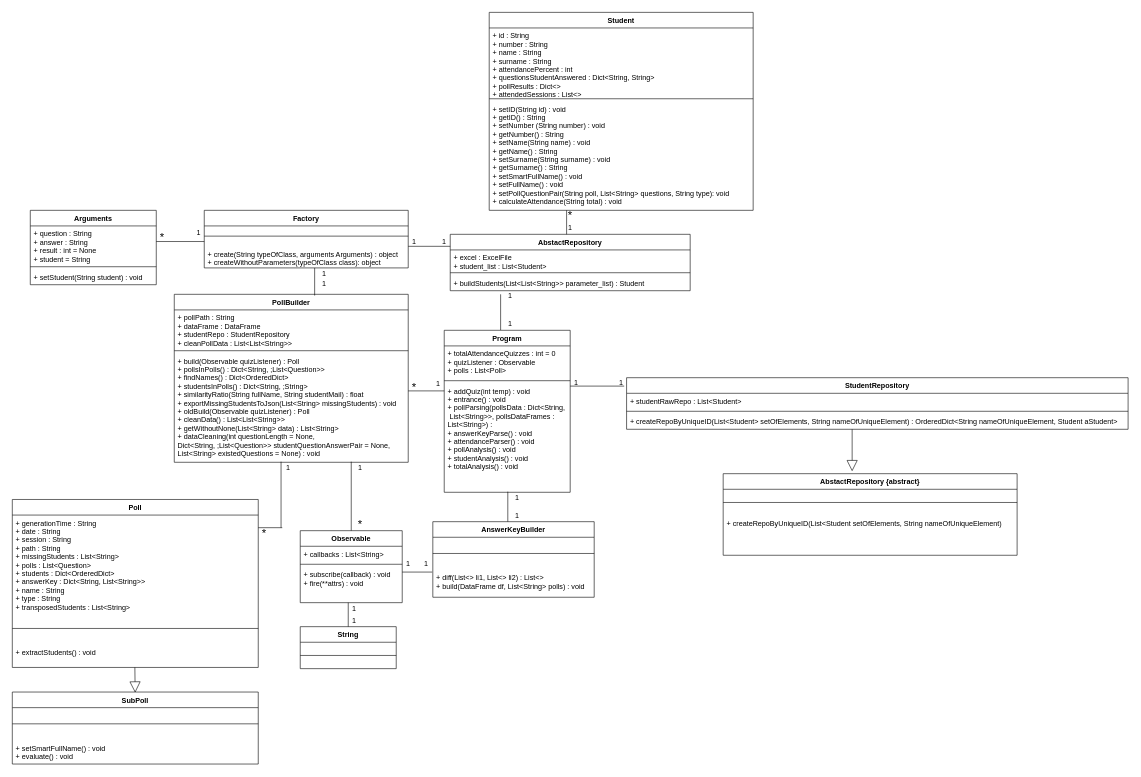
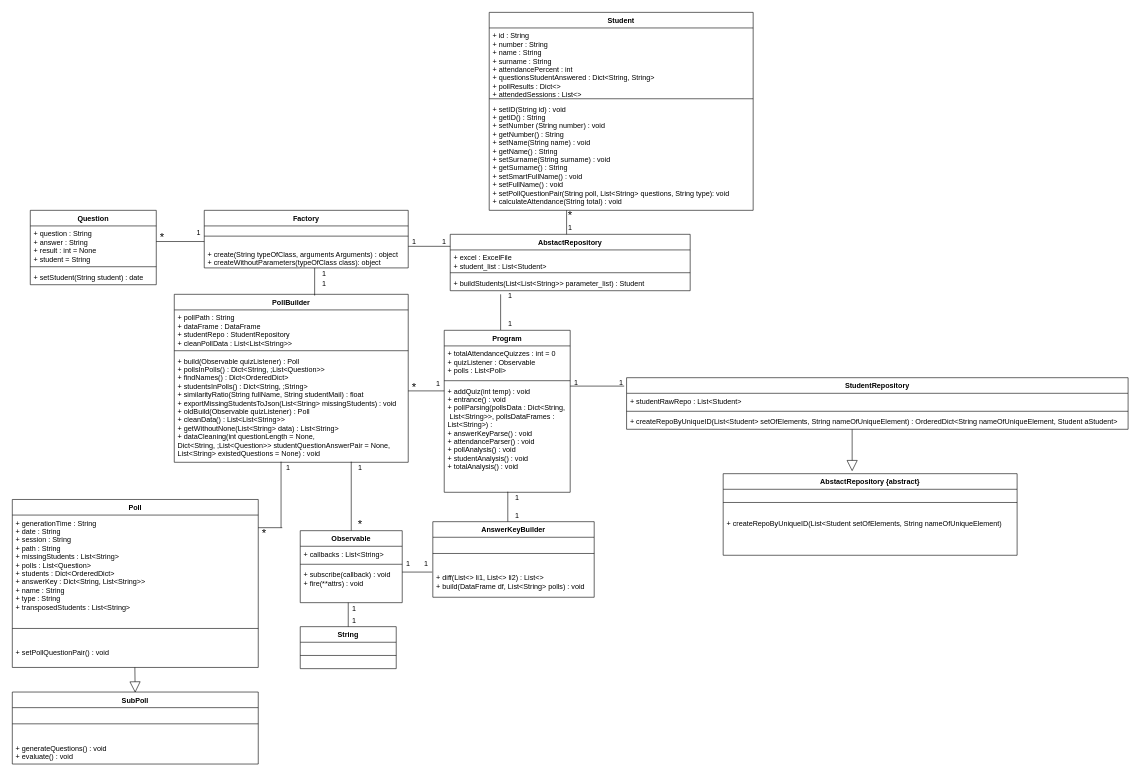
(93, 218) -> (93, 218)
(98, 277) -> (99, 277)
(63, 653) -> (68, 653)
(63, 748) -> (66, 748)
